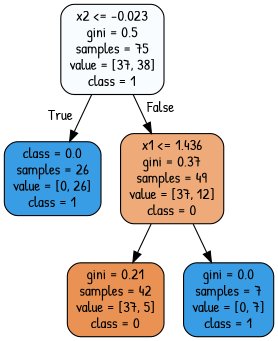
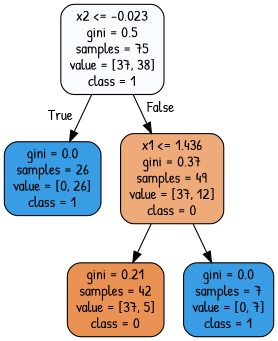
(53, 179) -> (53, 179)
